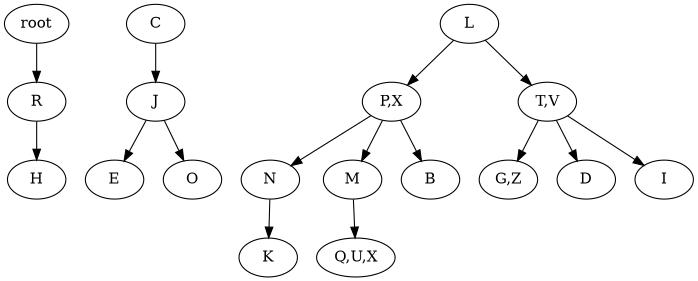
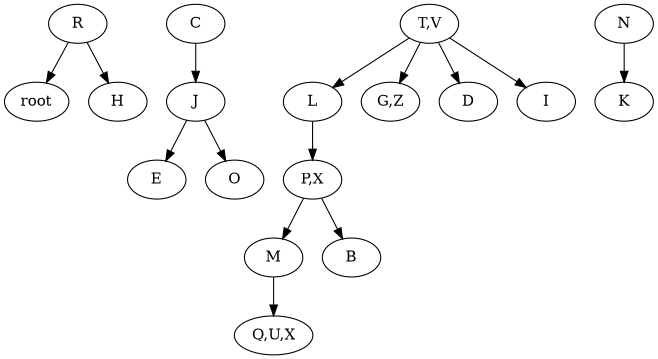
(37, 57) -> (60, 58)
(504, 59) -> (375, 60)
(336, 138) -> none
